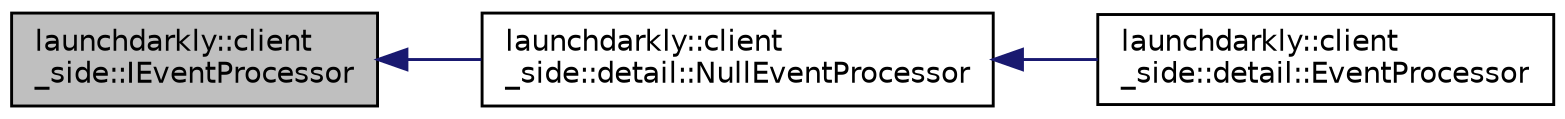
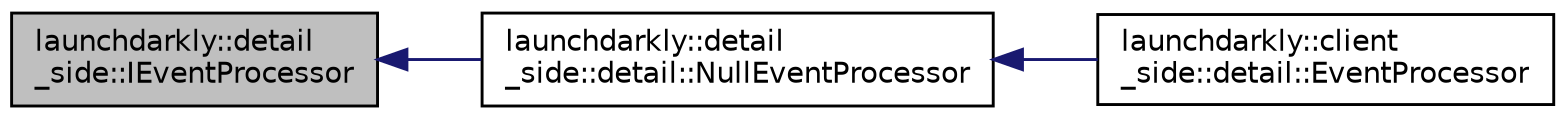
(195, 60) -> (195, 60)
(738, 60) -> (738, 60)
